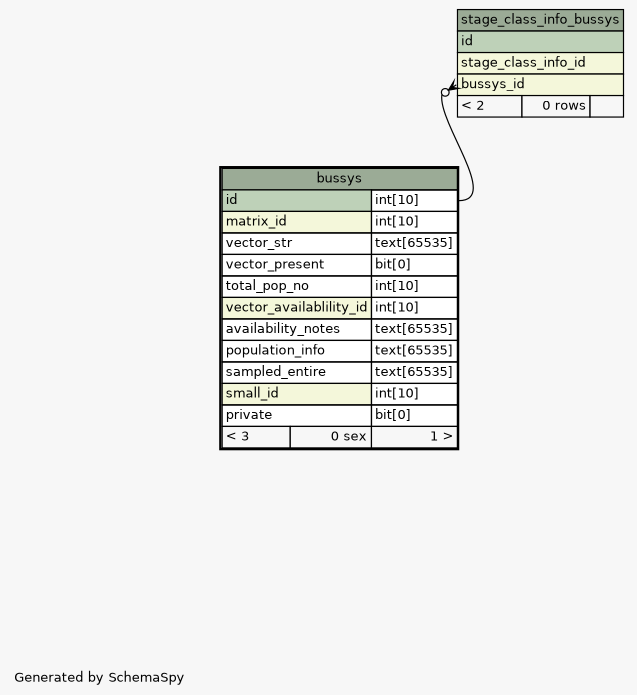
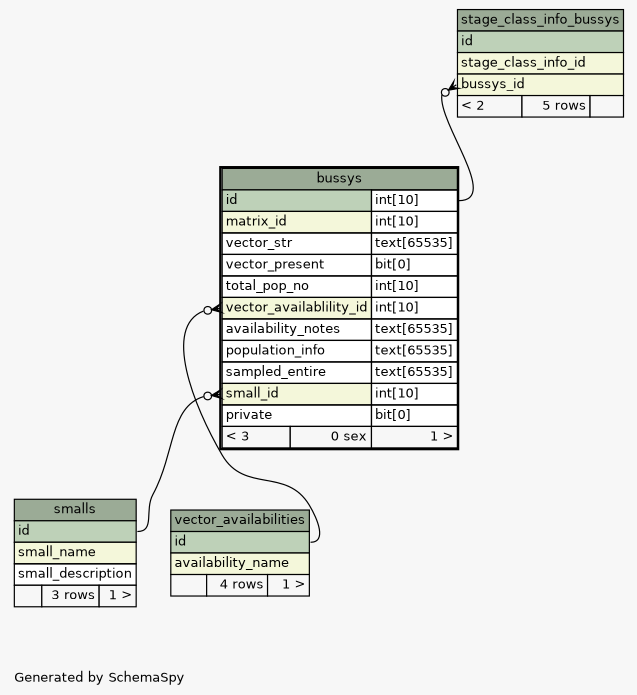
(564, 106) -> (564, 106)
none -> (75, 553)
none -> (240, 553)
